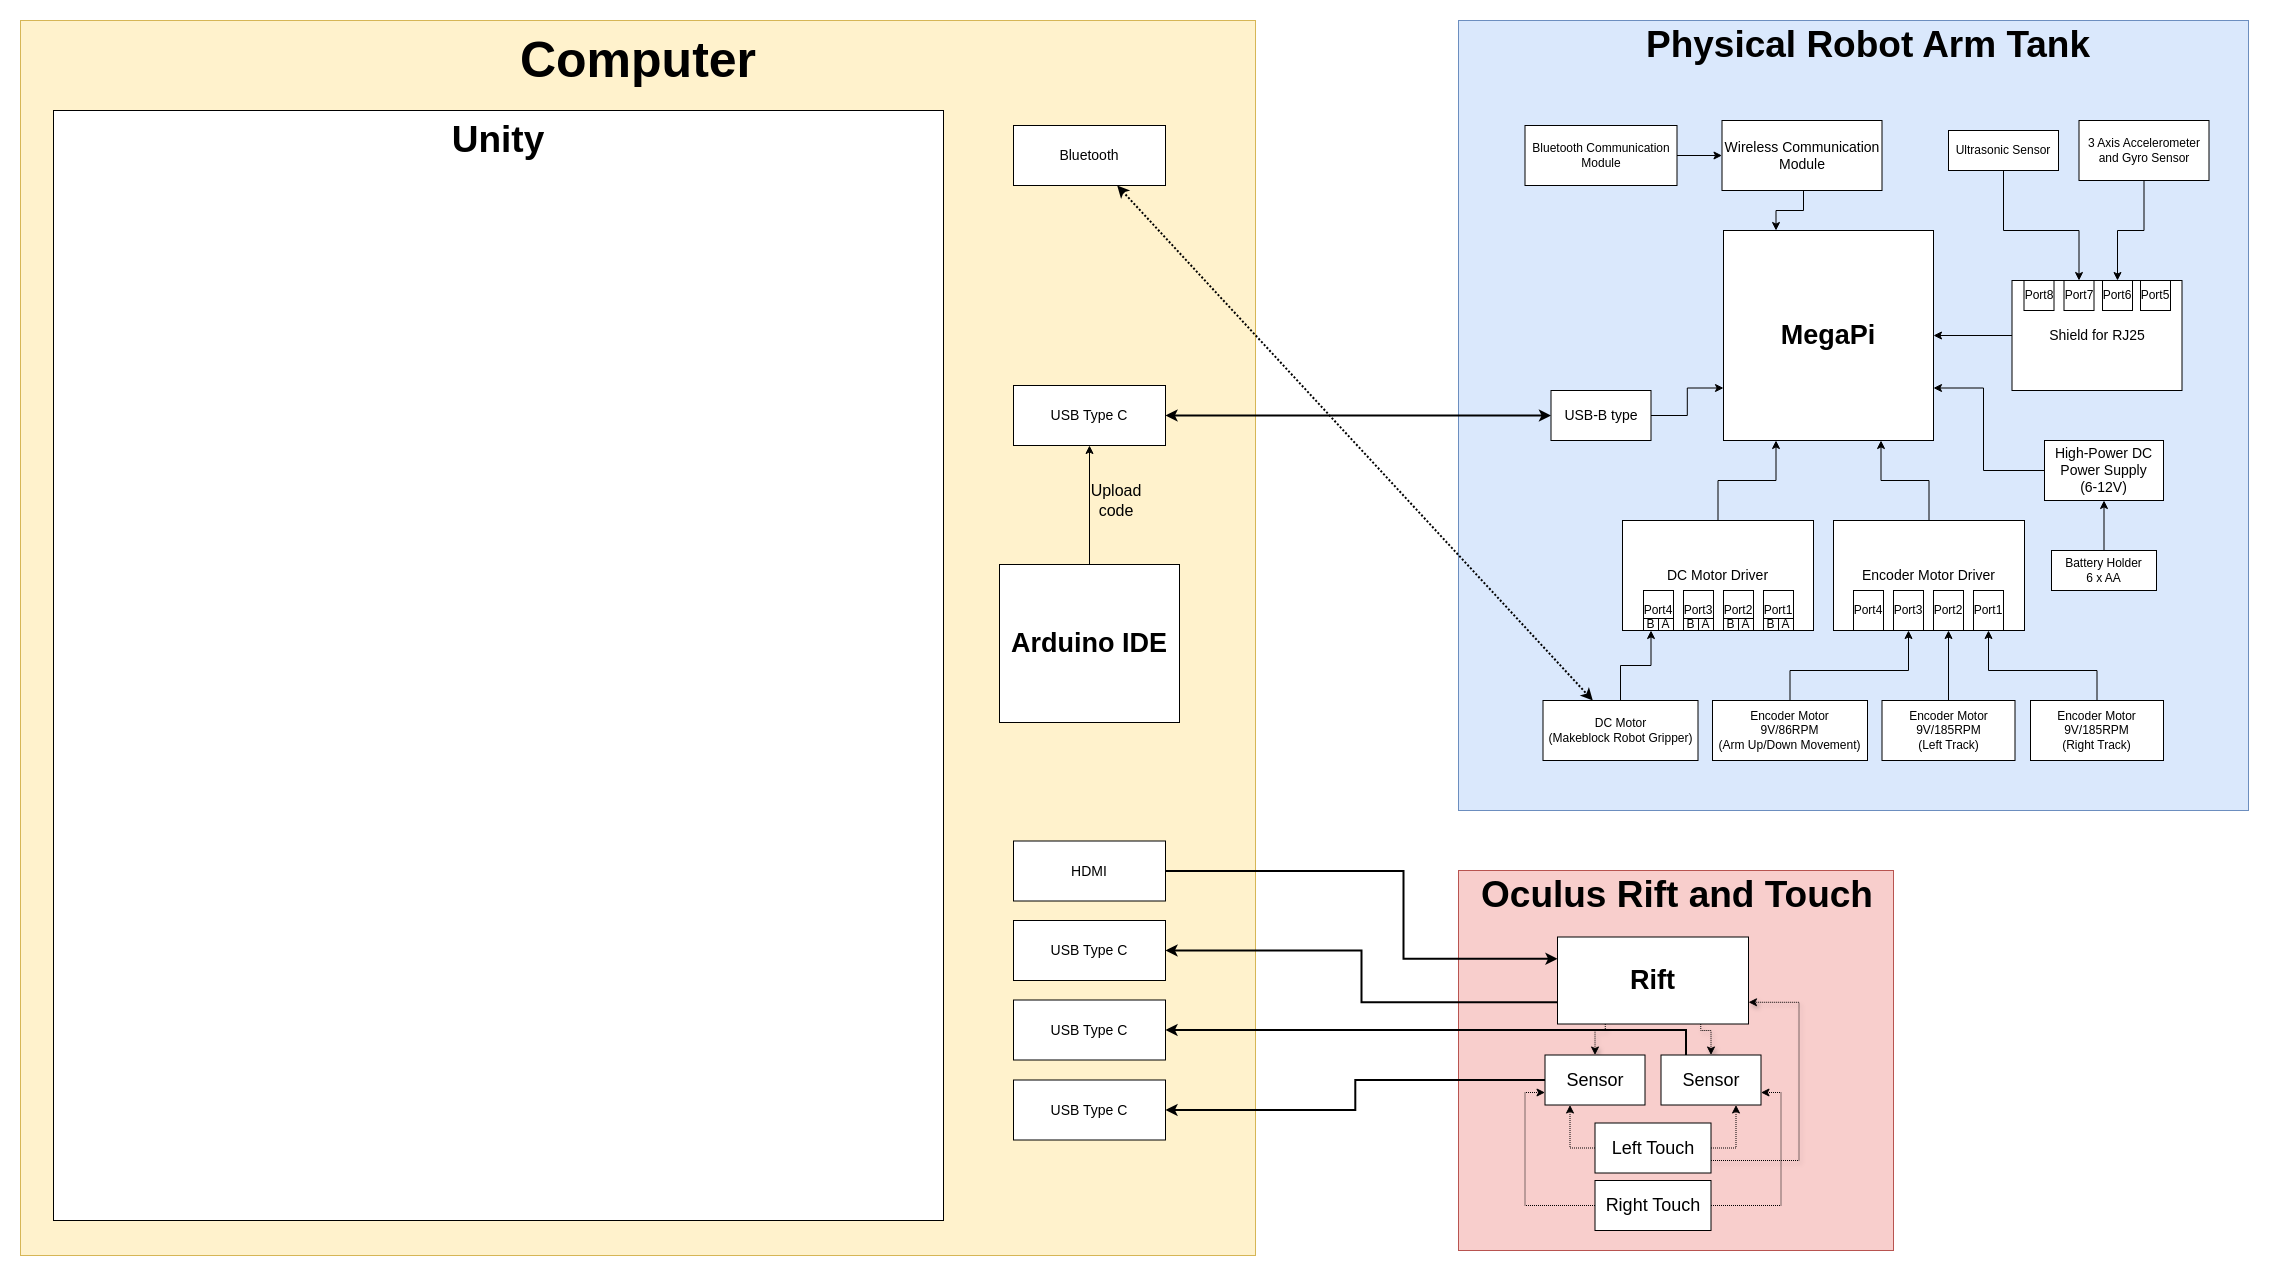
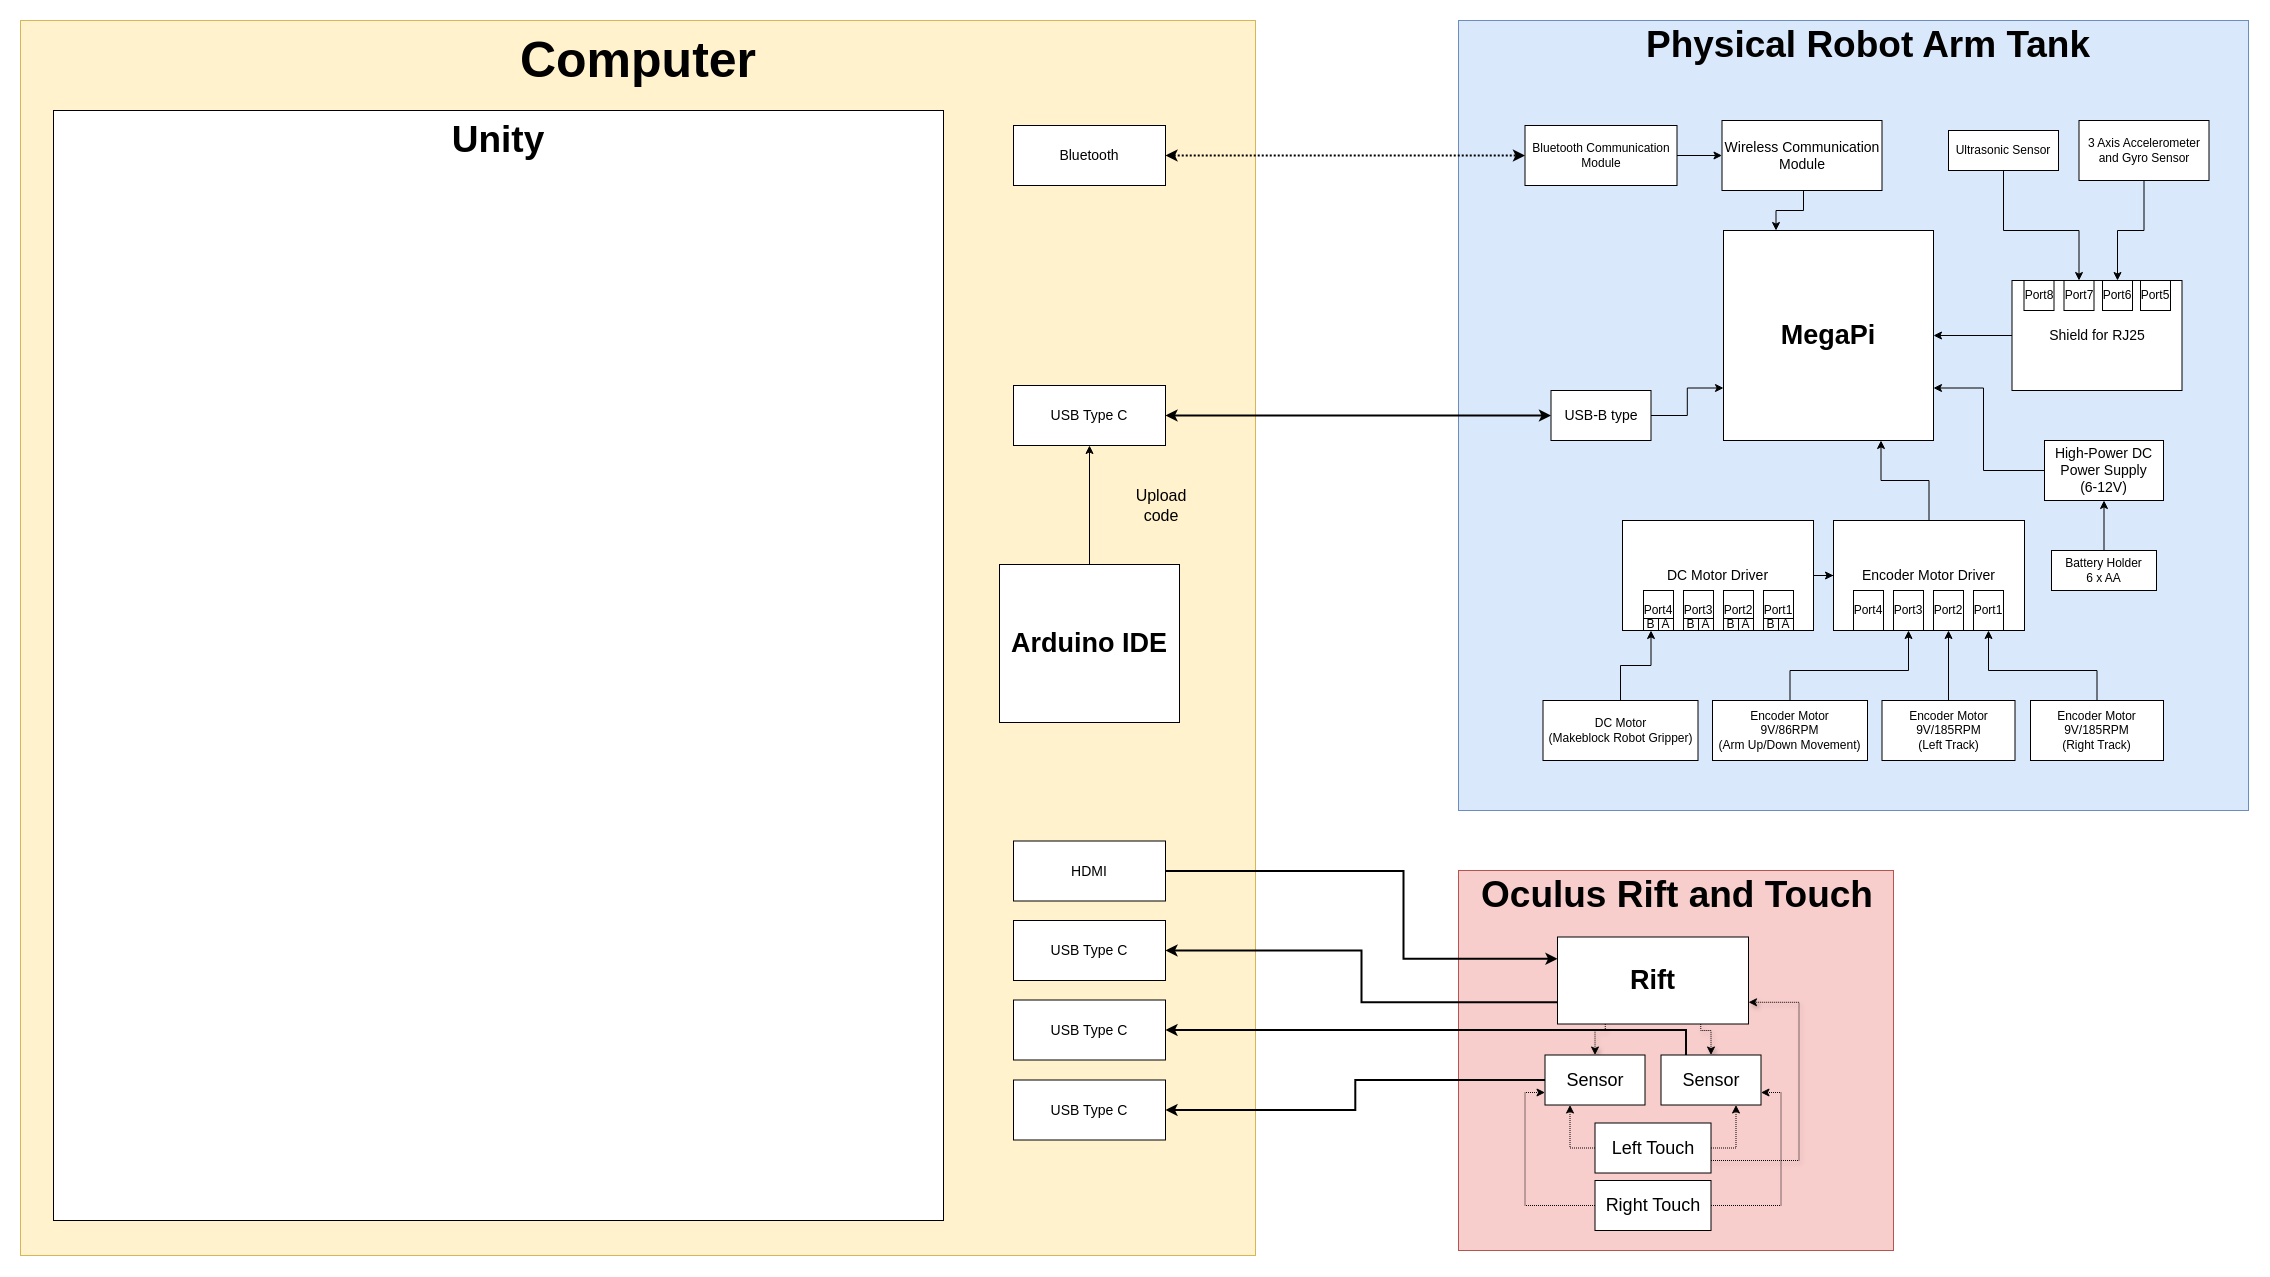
(1355, 443) -> (1345, 156)
(1747, 481) -> (1828, 576)
(1117, 501) -> (1162, 506)
